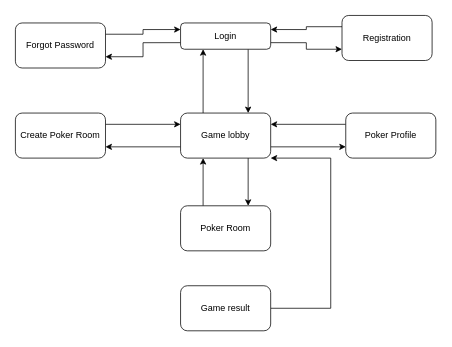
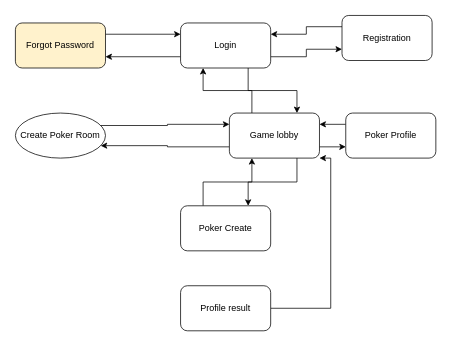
(225, 36) -> (225, 45)
(60, 45) -> (60, 45)
(60, 135) -> (60, 135)
(225, 135) -> (274, 135)
(225, 228) -> (225, 228)
(225, 308) -> (225, 308)
